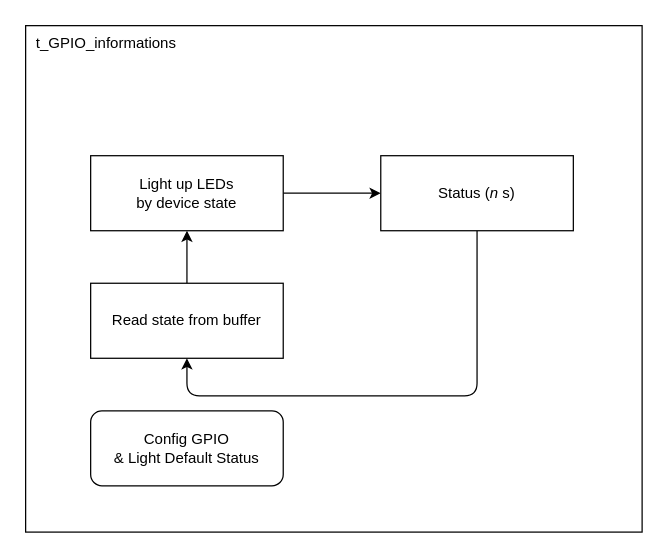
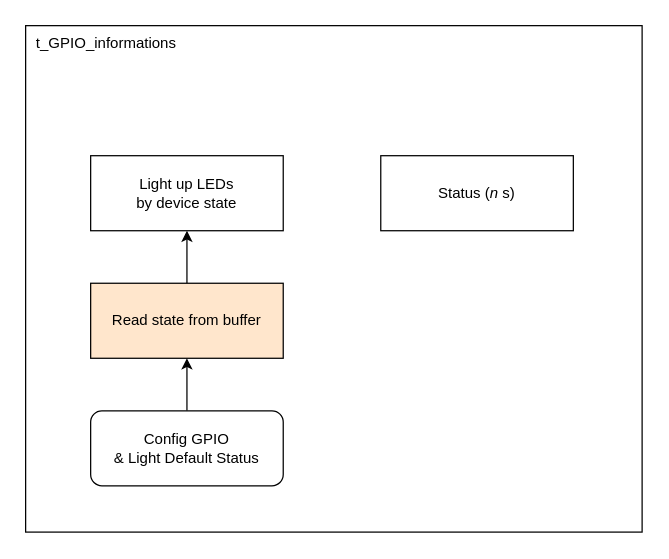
(327, 193) -> none
(187, 321) -> (187, 321)
(410, 396) -> none
none -> (187, 403)
